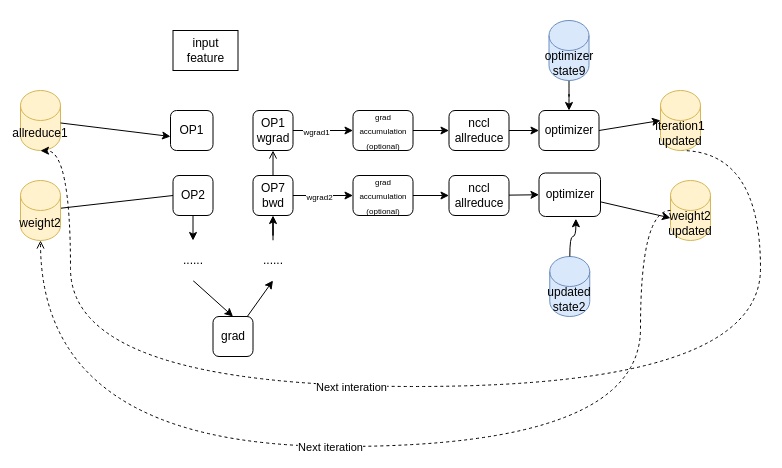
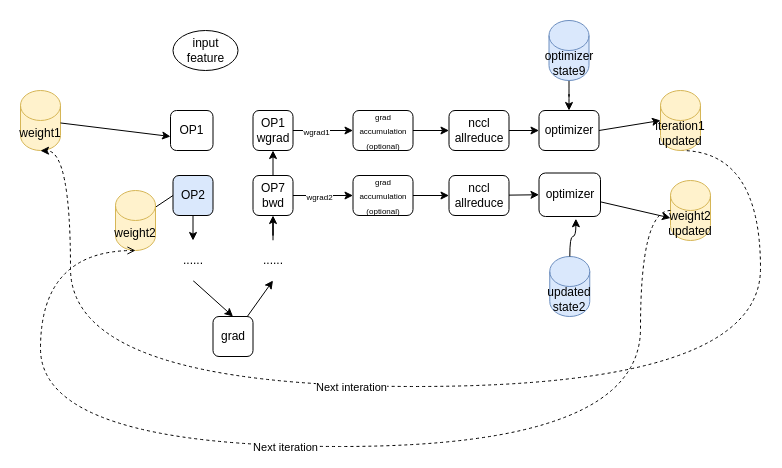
(206, 51) -> (206, 51)
(41, 134) -> (41, 134)
(273, 157) -> (273, 159)
(193, 196) -> (193, 196)
(41, 211) -> (136, 221)
